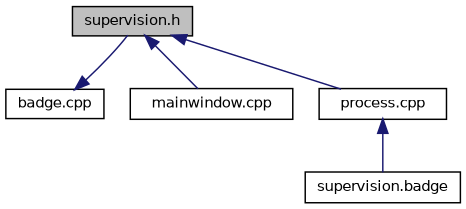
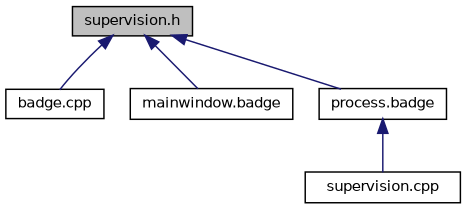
(108, 58) -> (80, 67)
(212, 104) -> (212, 104)
(383, 104) -> (383, 104)
(383, 187) -> (383, 187)
